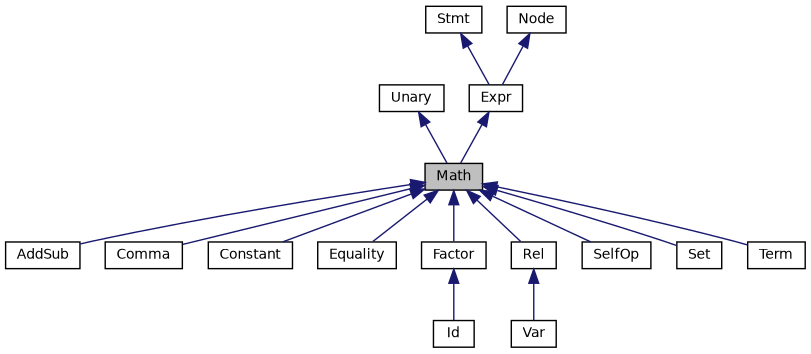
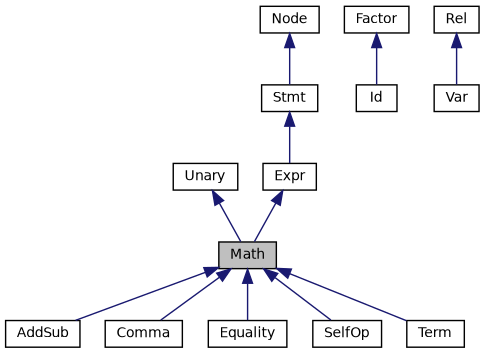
(513, 65) -> (290, 66)
(499, 221) -> none
(454, 223) -> none
(250, 255) -> none
(699, 255) -> none
